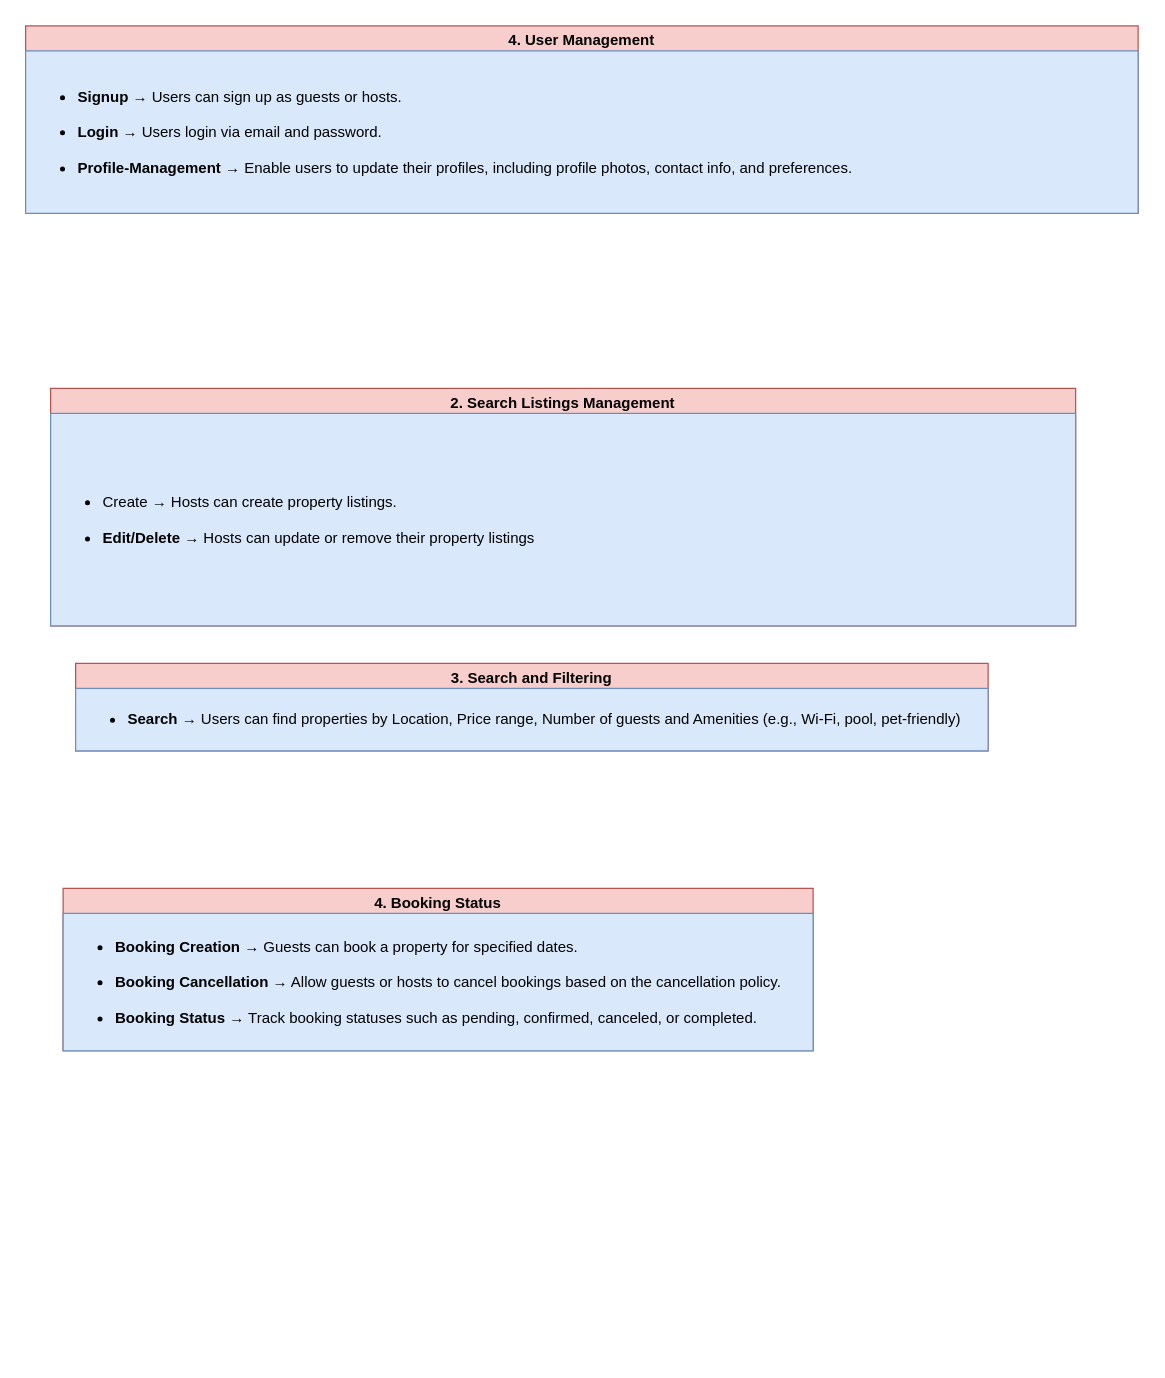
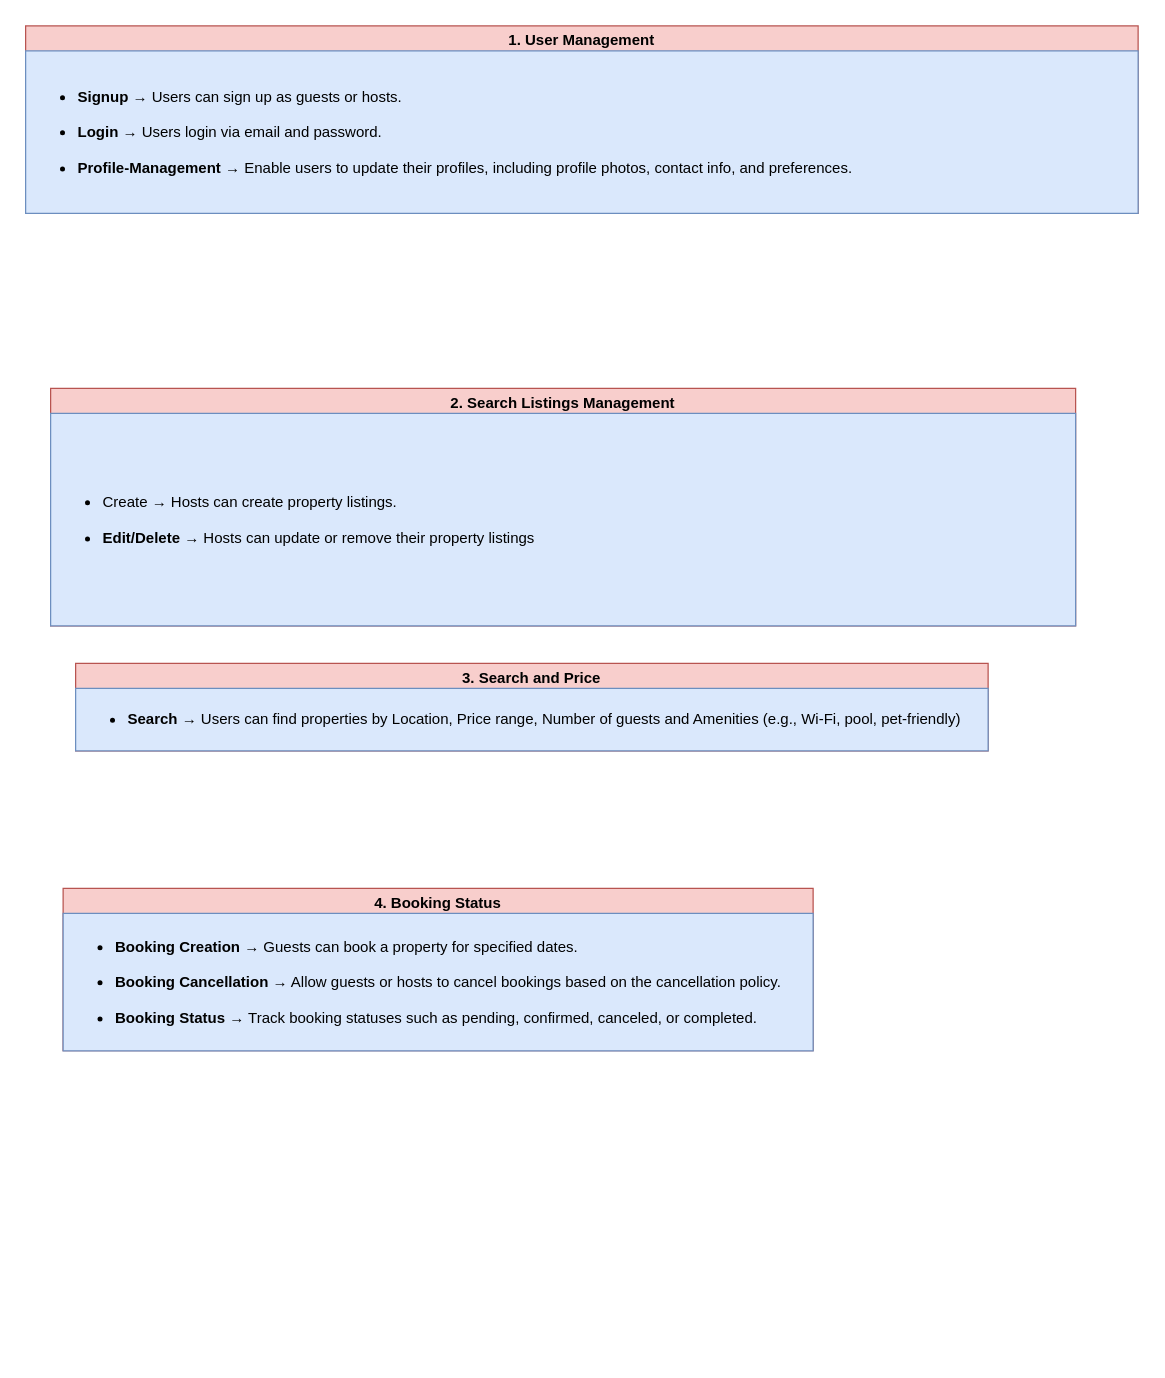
(582, 41) -> (582, 41)
(532, 678) -> (532, 678)
